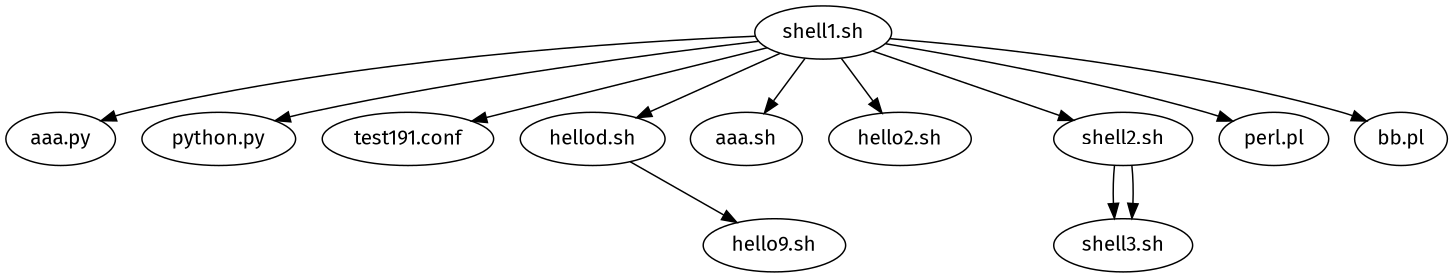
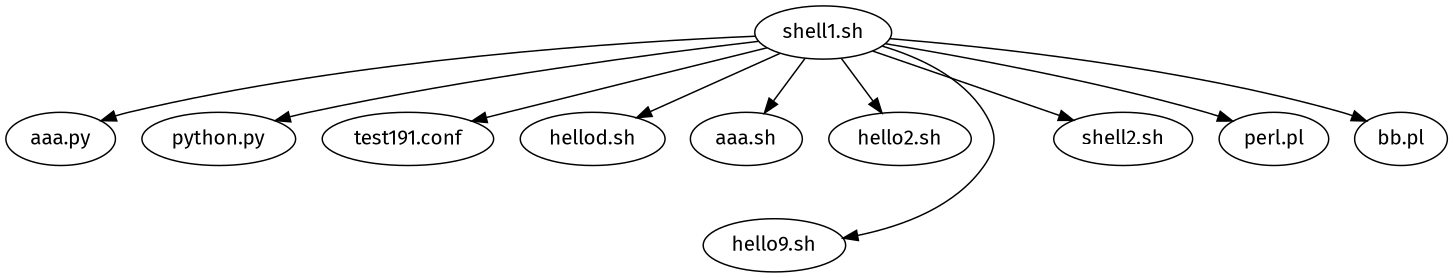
(677, 188) -> (992, 150)
(1123, 245) -> none
